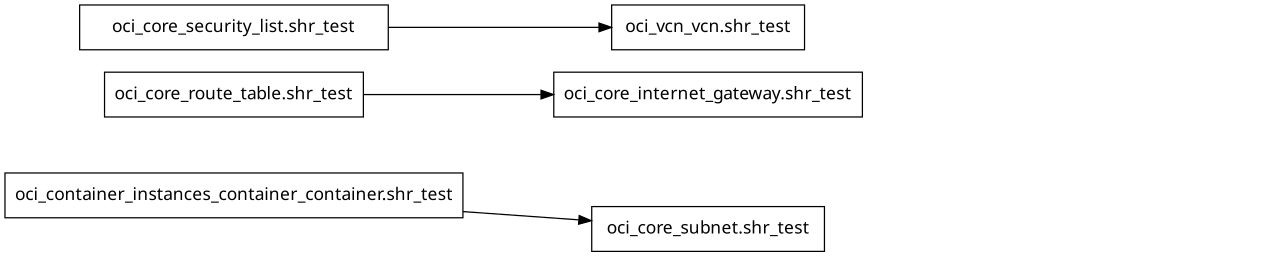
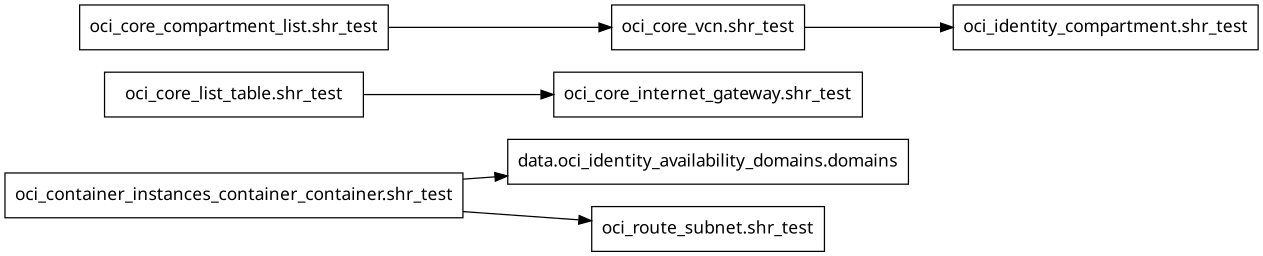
(234, 27) -> (234, 27)
(708, 27) -> (708, 27)
none -> (1106, 27)
(234, 95) -> (234, 95)
none -> (708, 162)
(708, 229) -> (708, 229)
